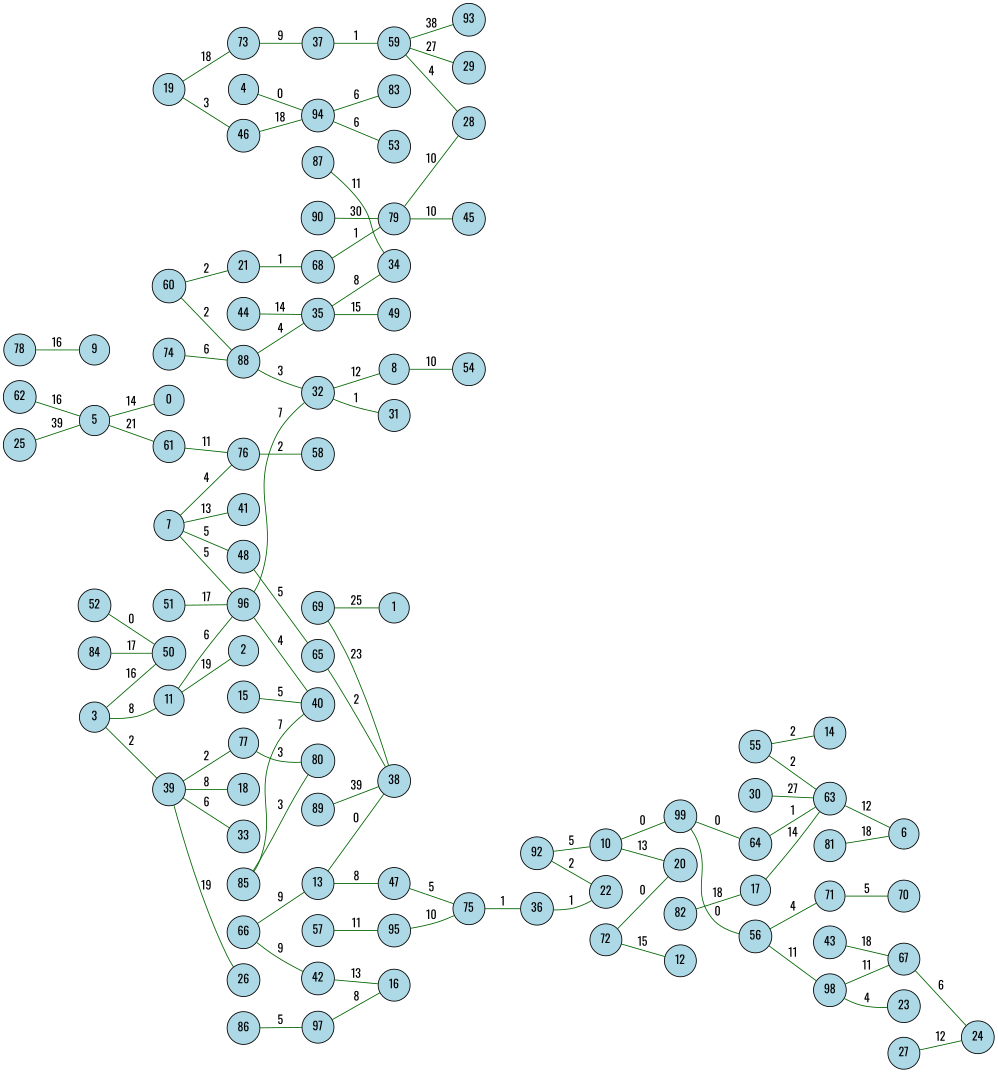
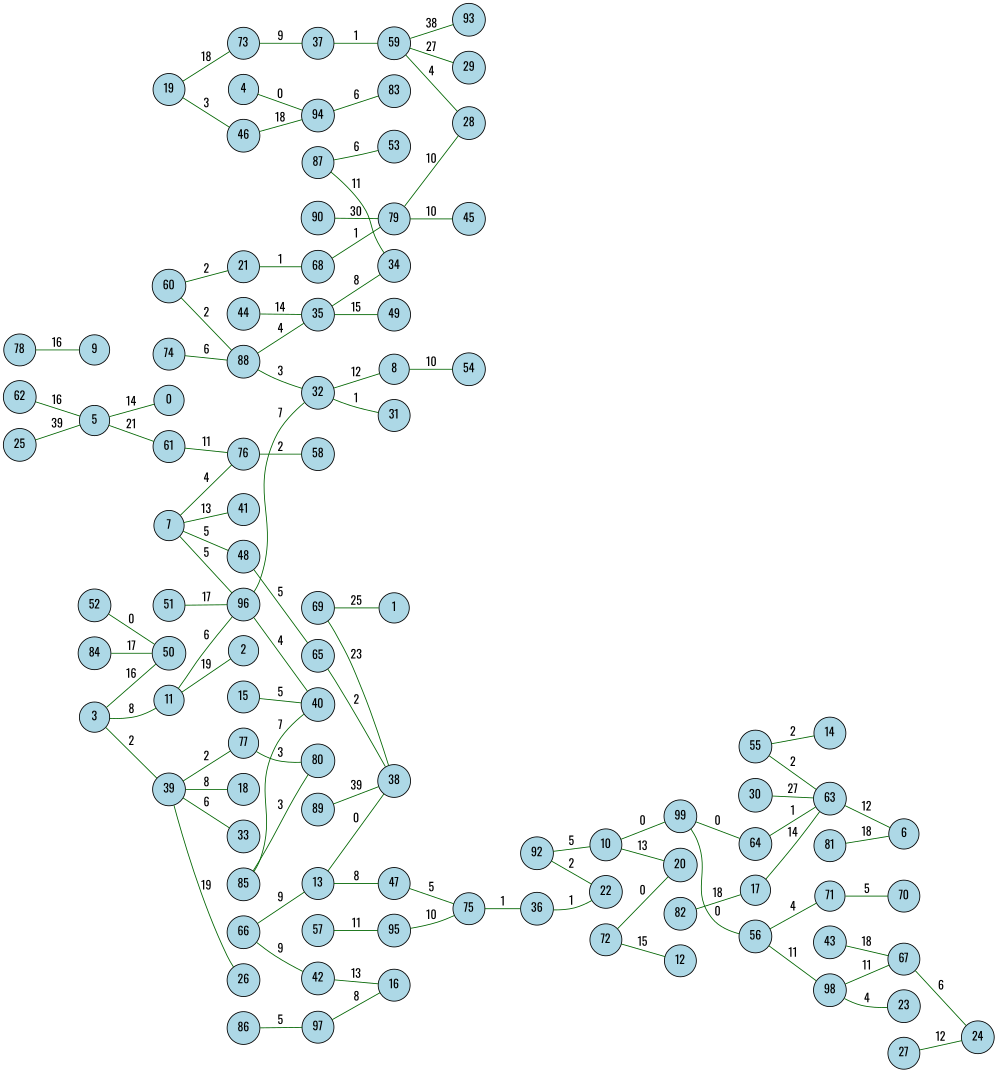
(356, 131) -> (356, 156)
